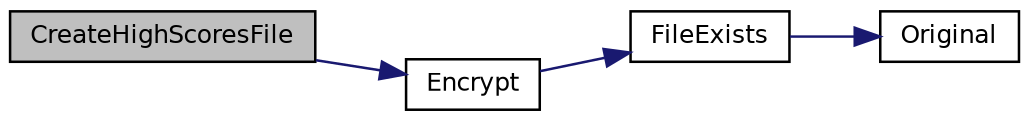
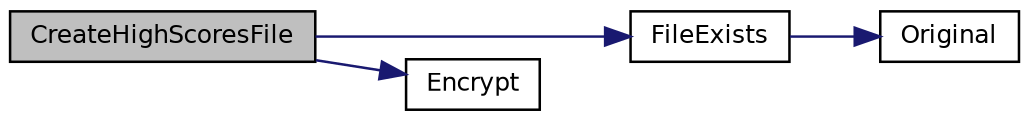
(572, 64) -> (460, 37)
